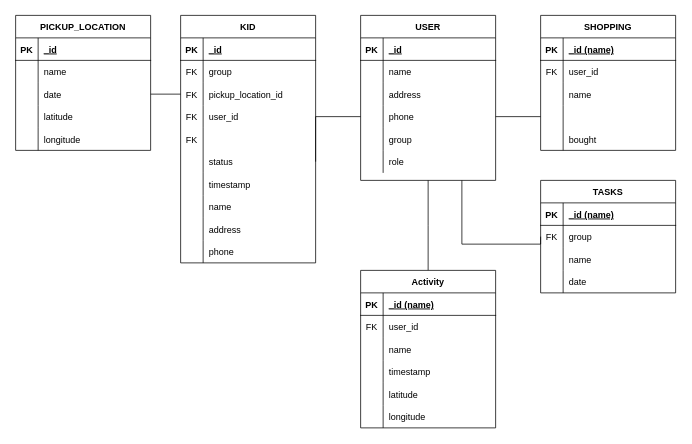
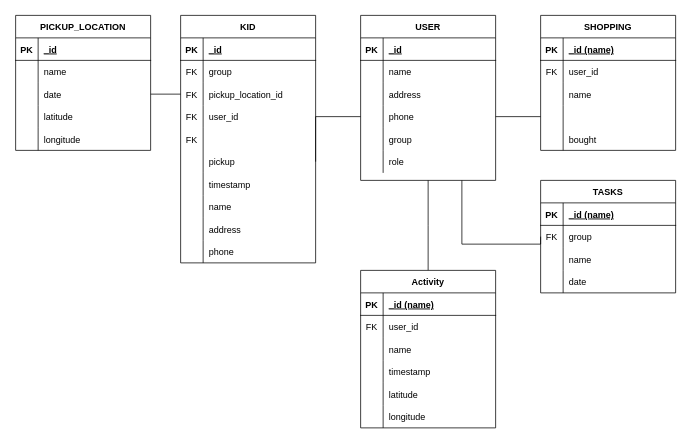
(224, 162) -> (222, 162)
